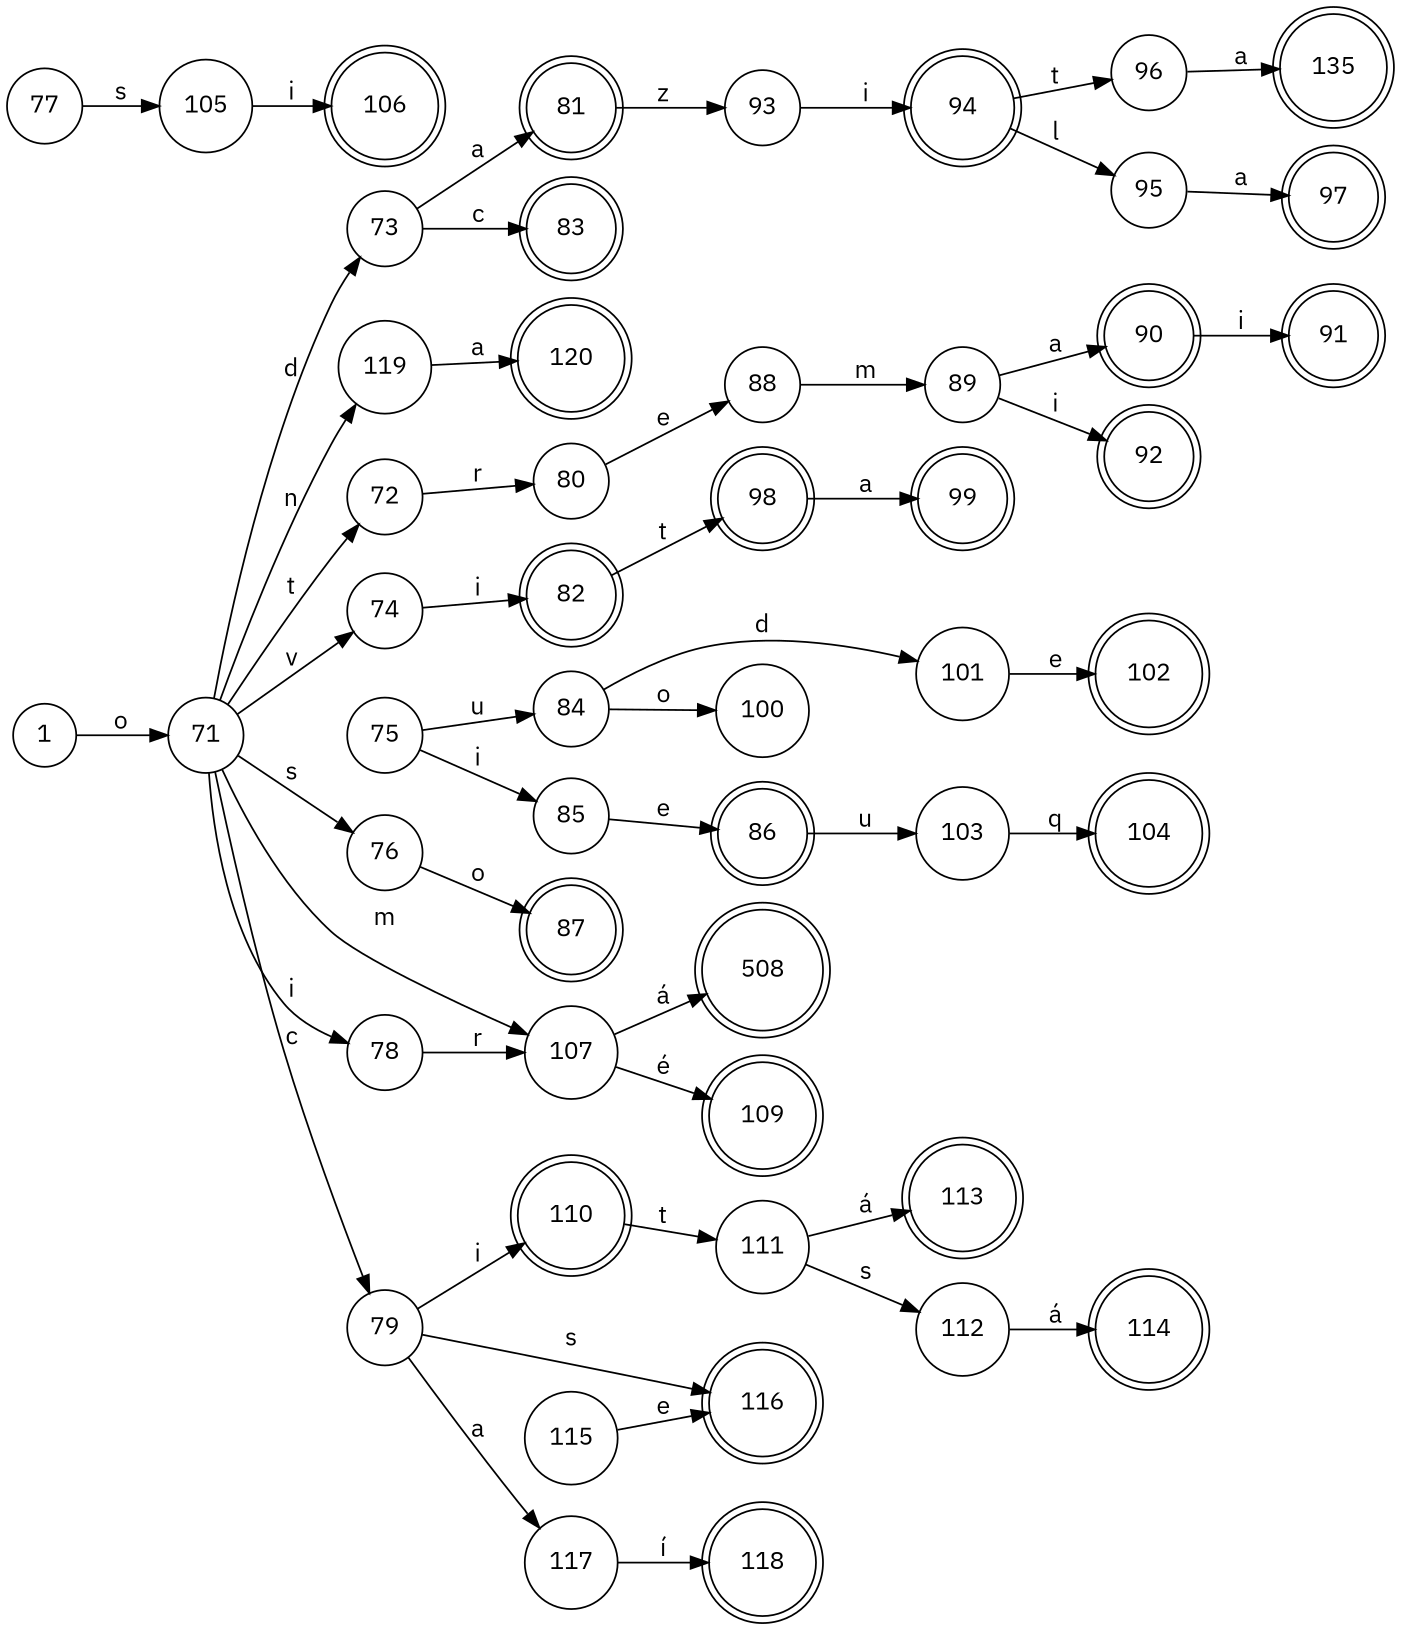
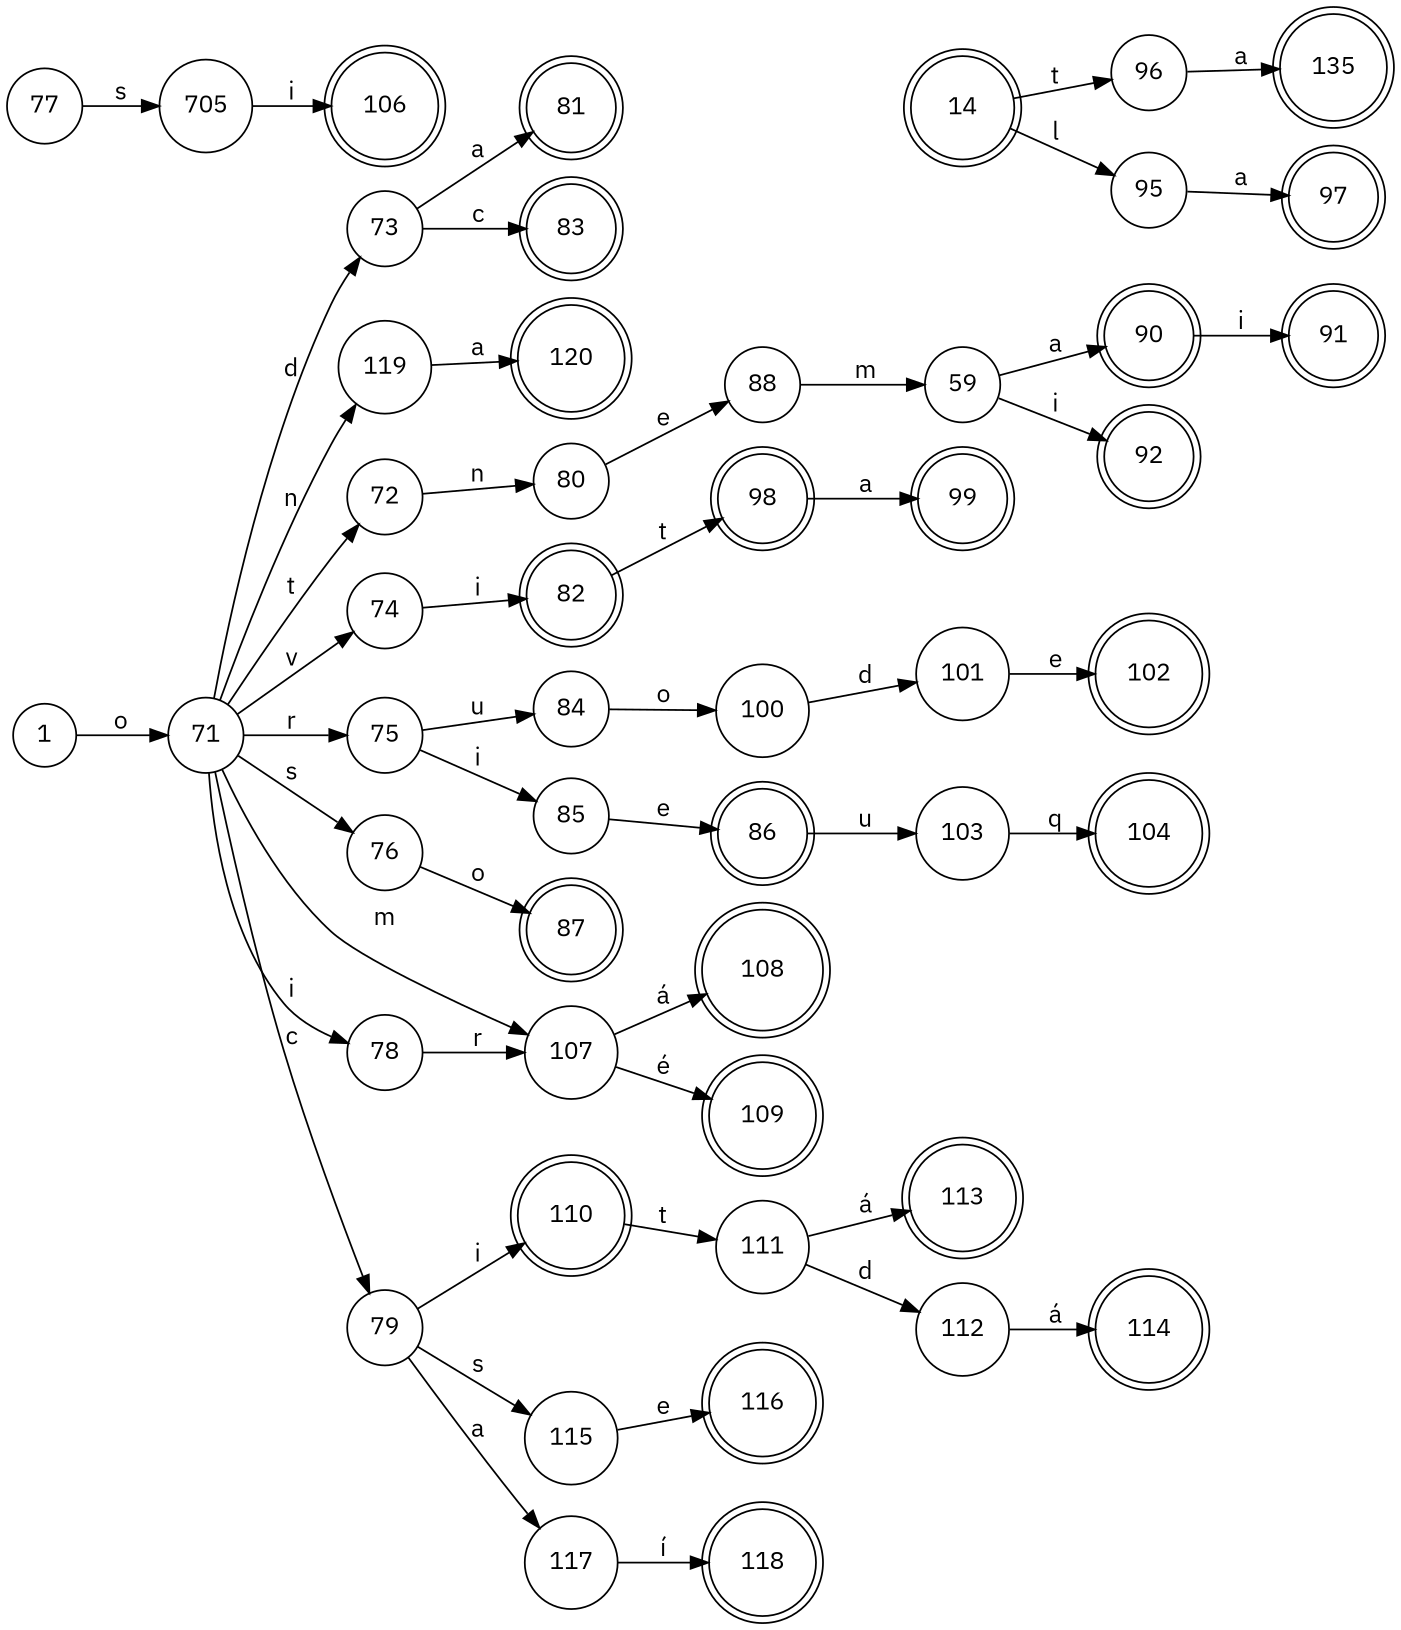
(206, 106) -> (206, 106)
(763, 108) -> none
(963, 108) -> (963, 108)
(963, 385) -> (963, 385)
(478, 475) -> (478, 475)
(748, 642) -> (854, 694)
none -> (286, 735)
(763, 970) -> (763, 970)
(866, 1273) -> (866, 1273)
(557, 1361) -> (466, 1376)
